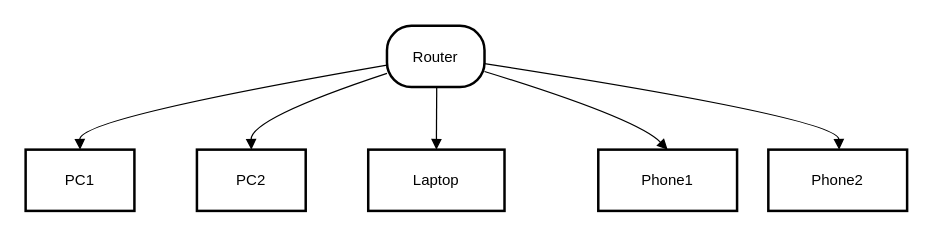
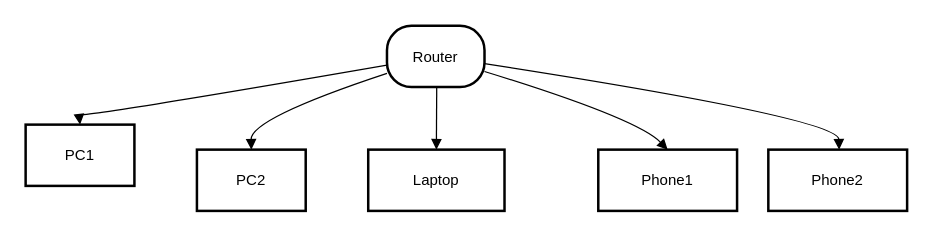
(80, 180) -> (80, 155)
